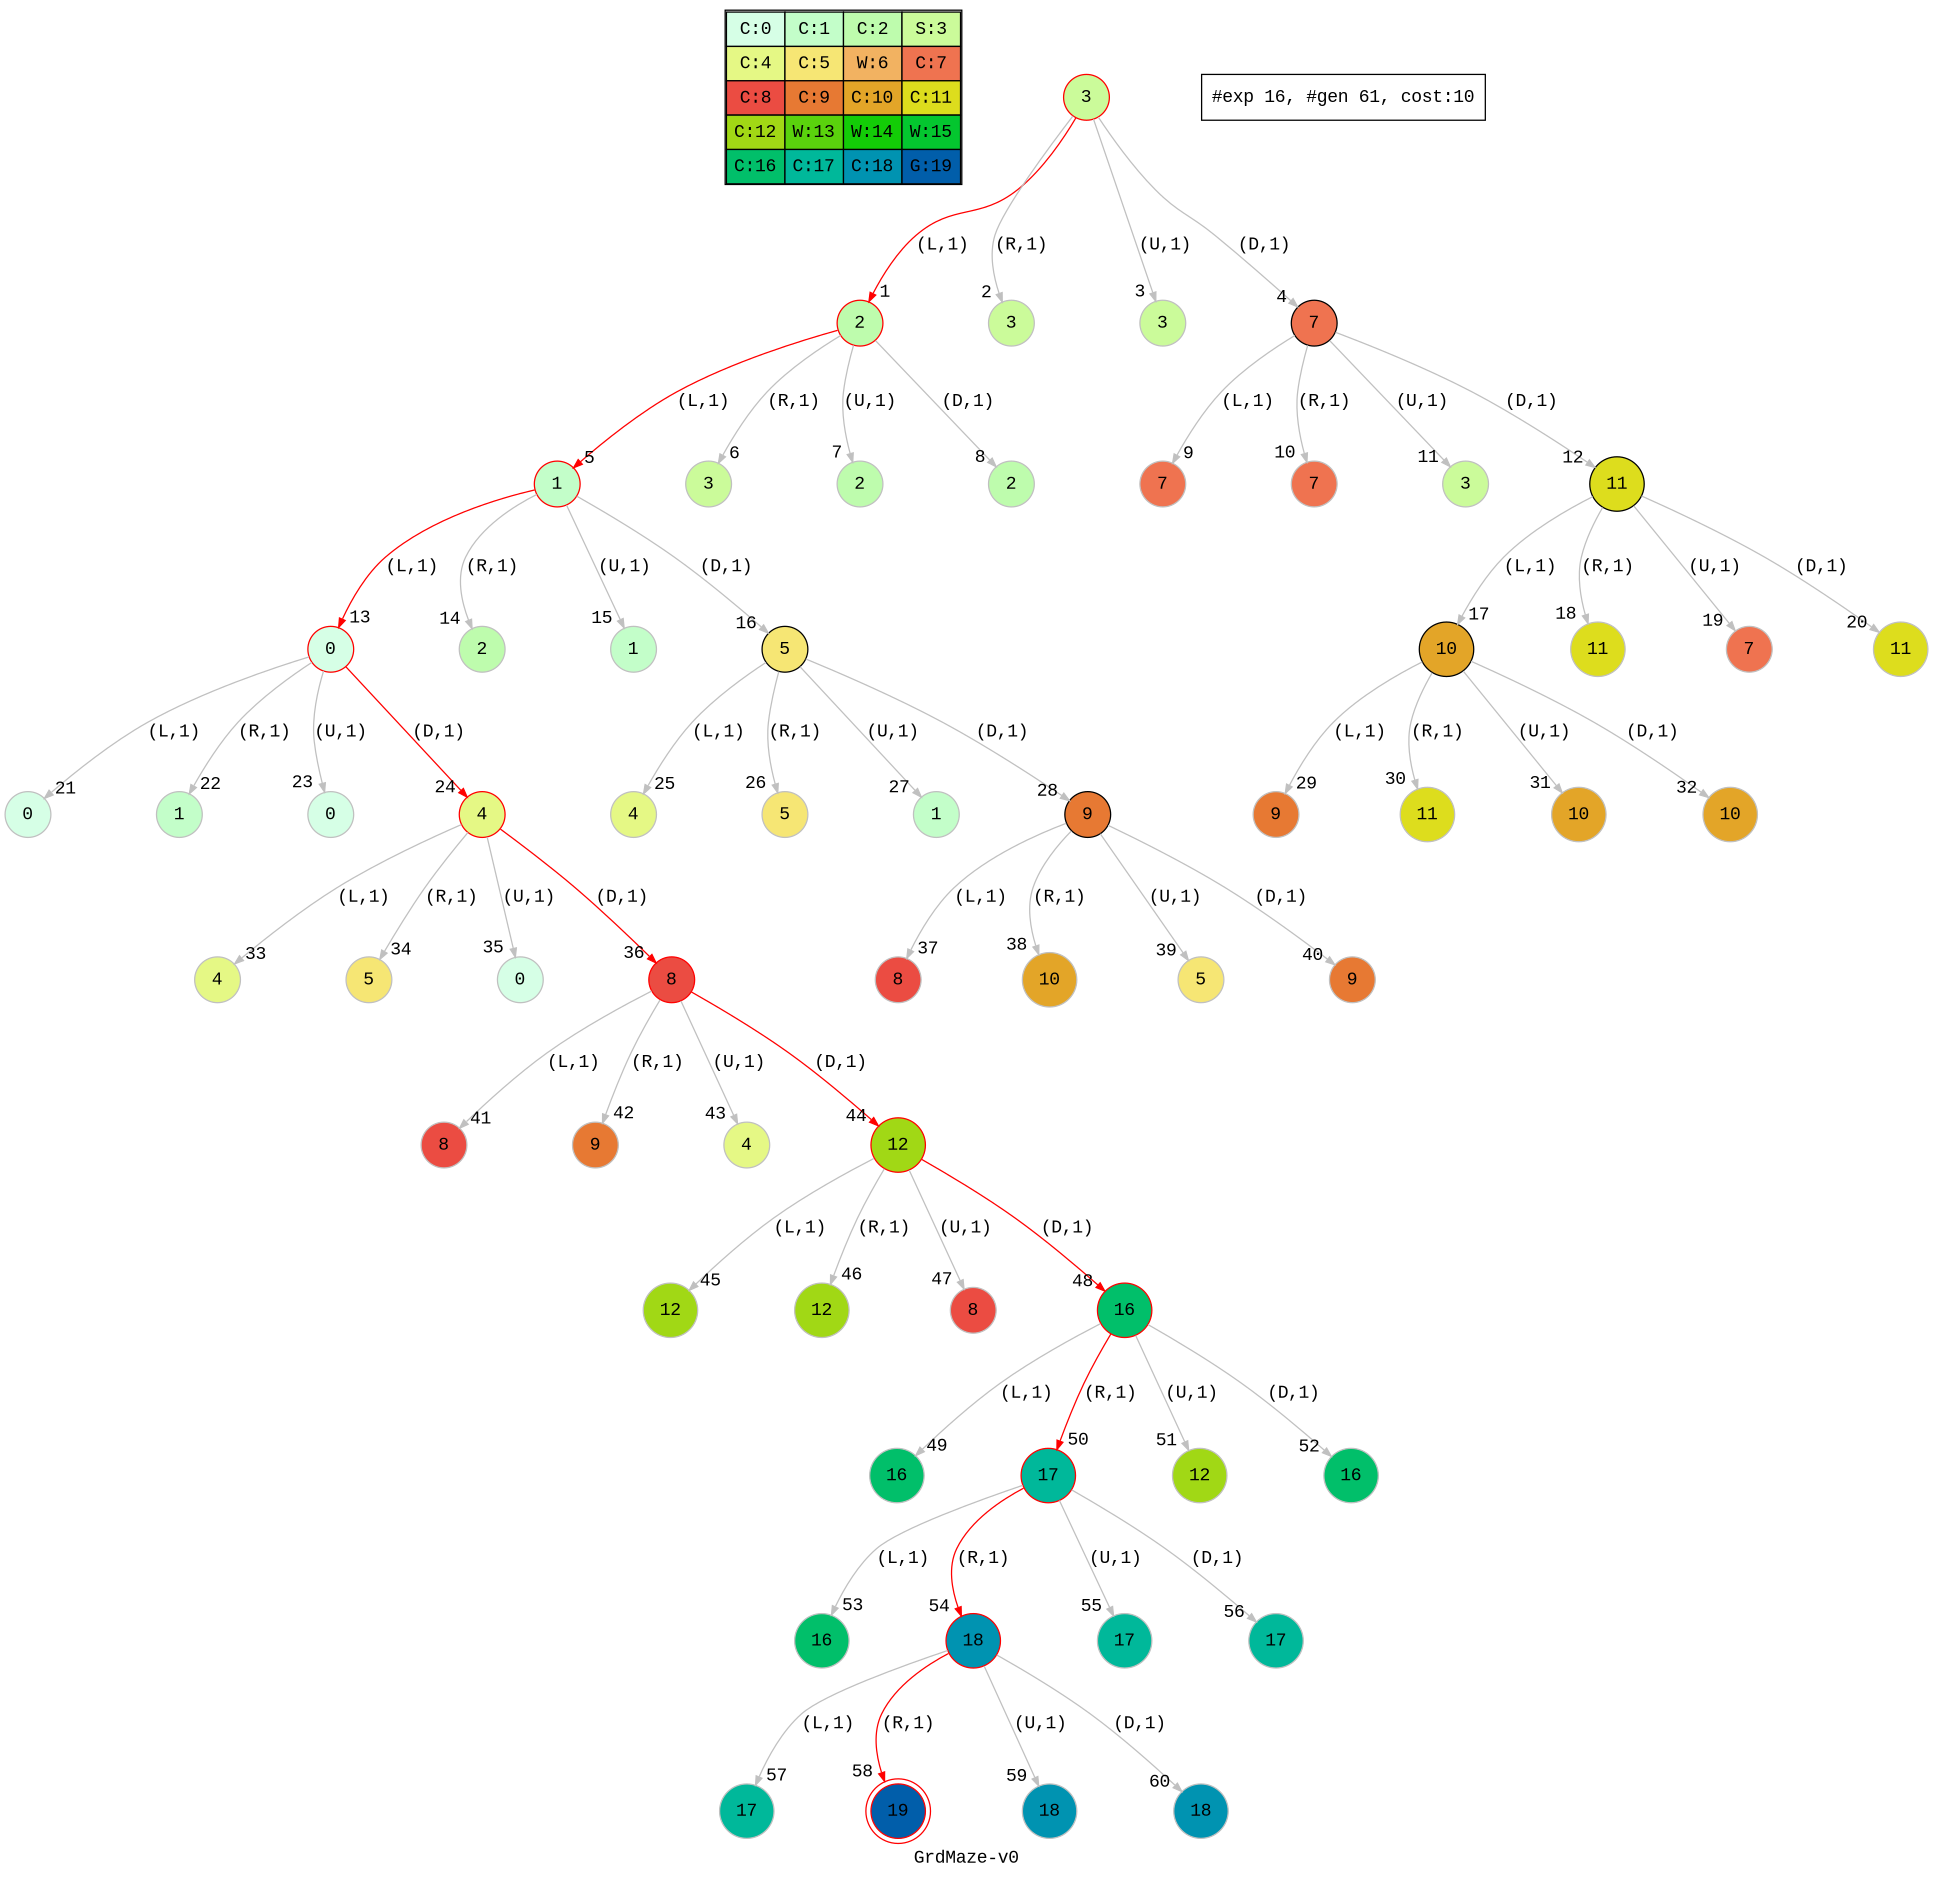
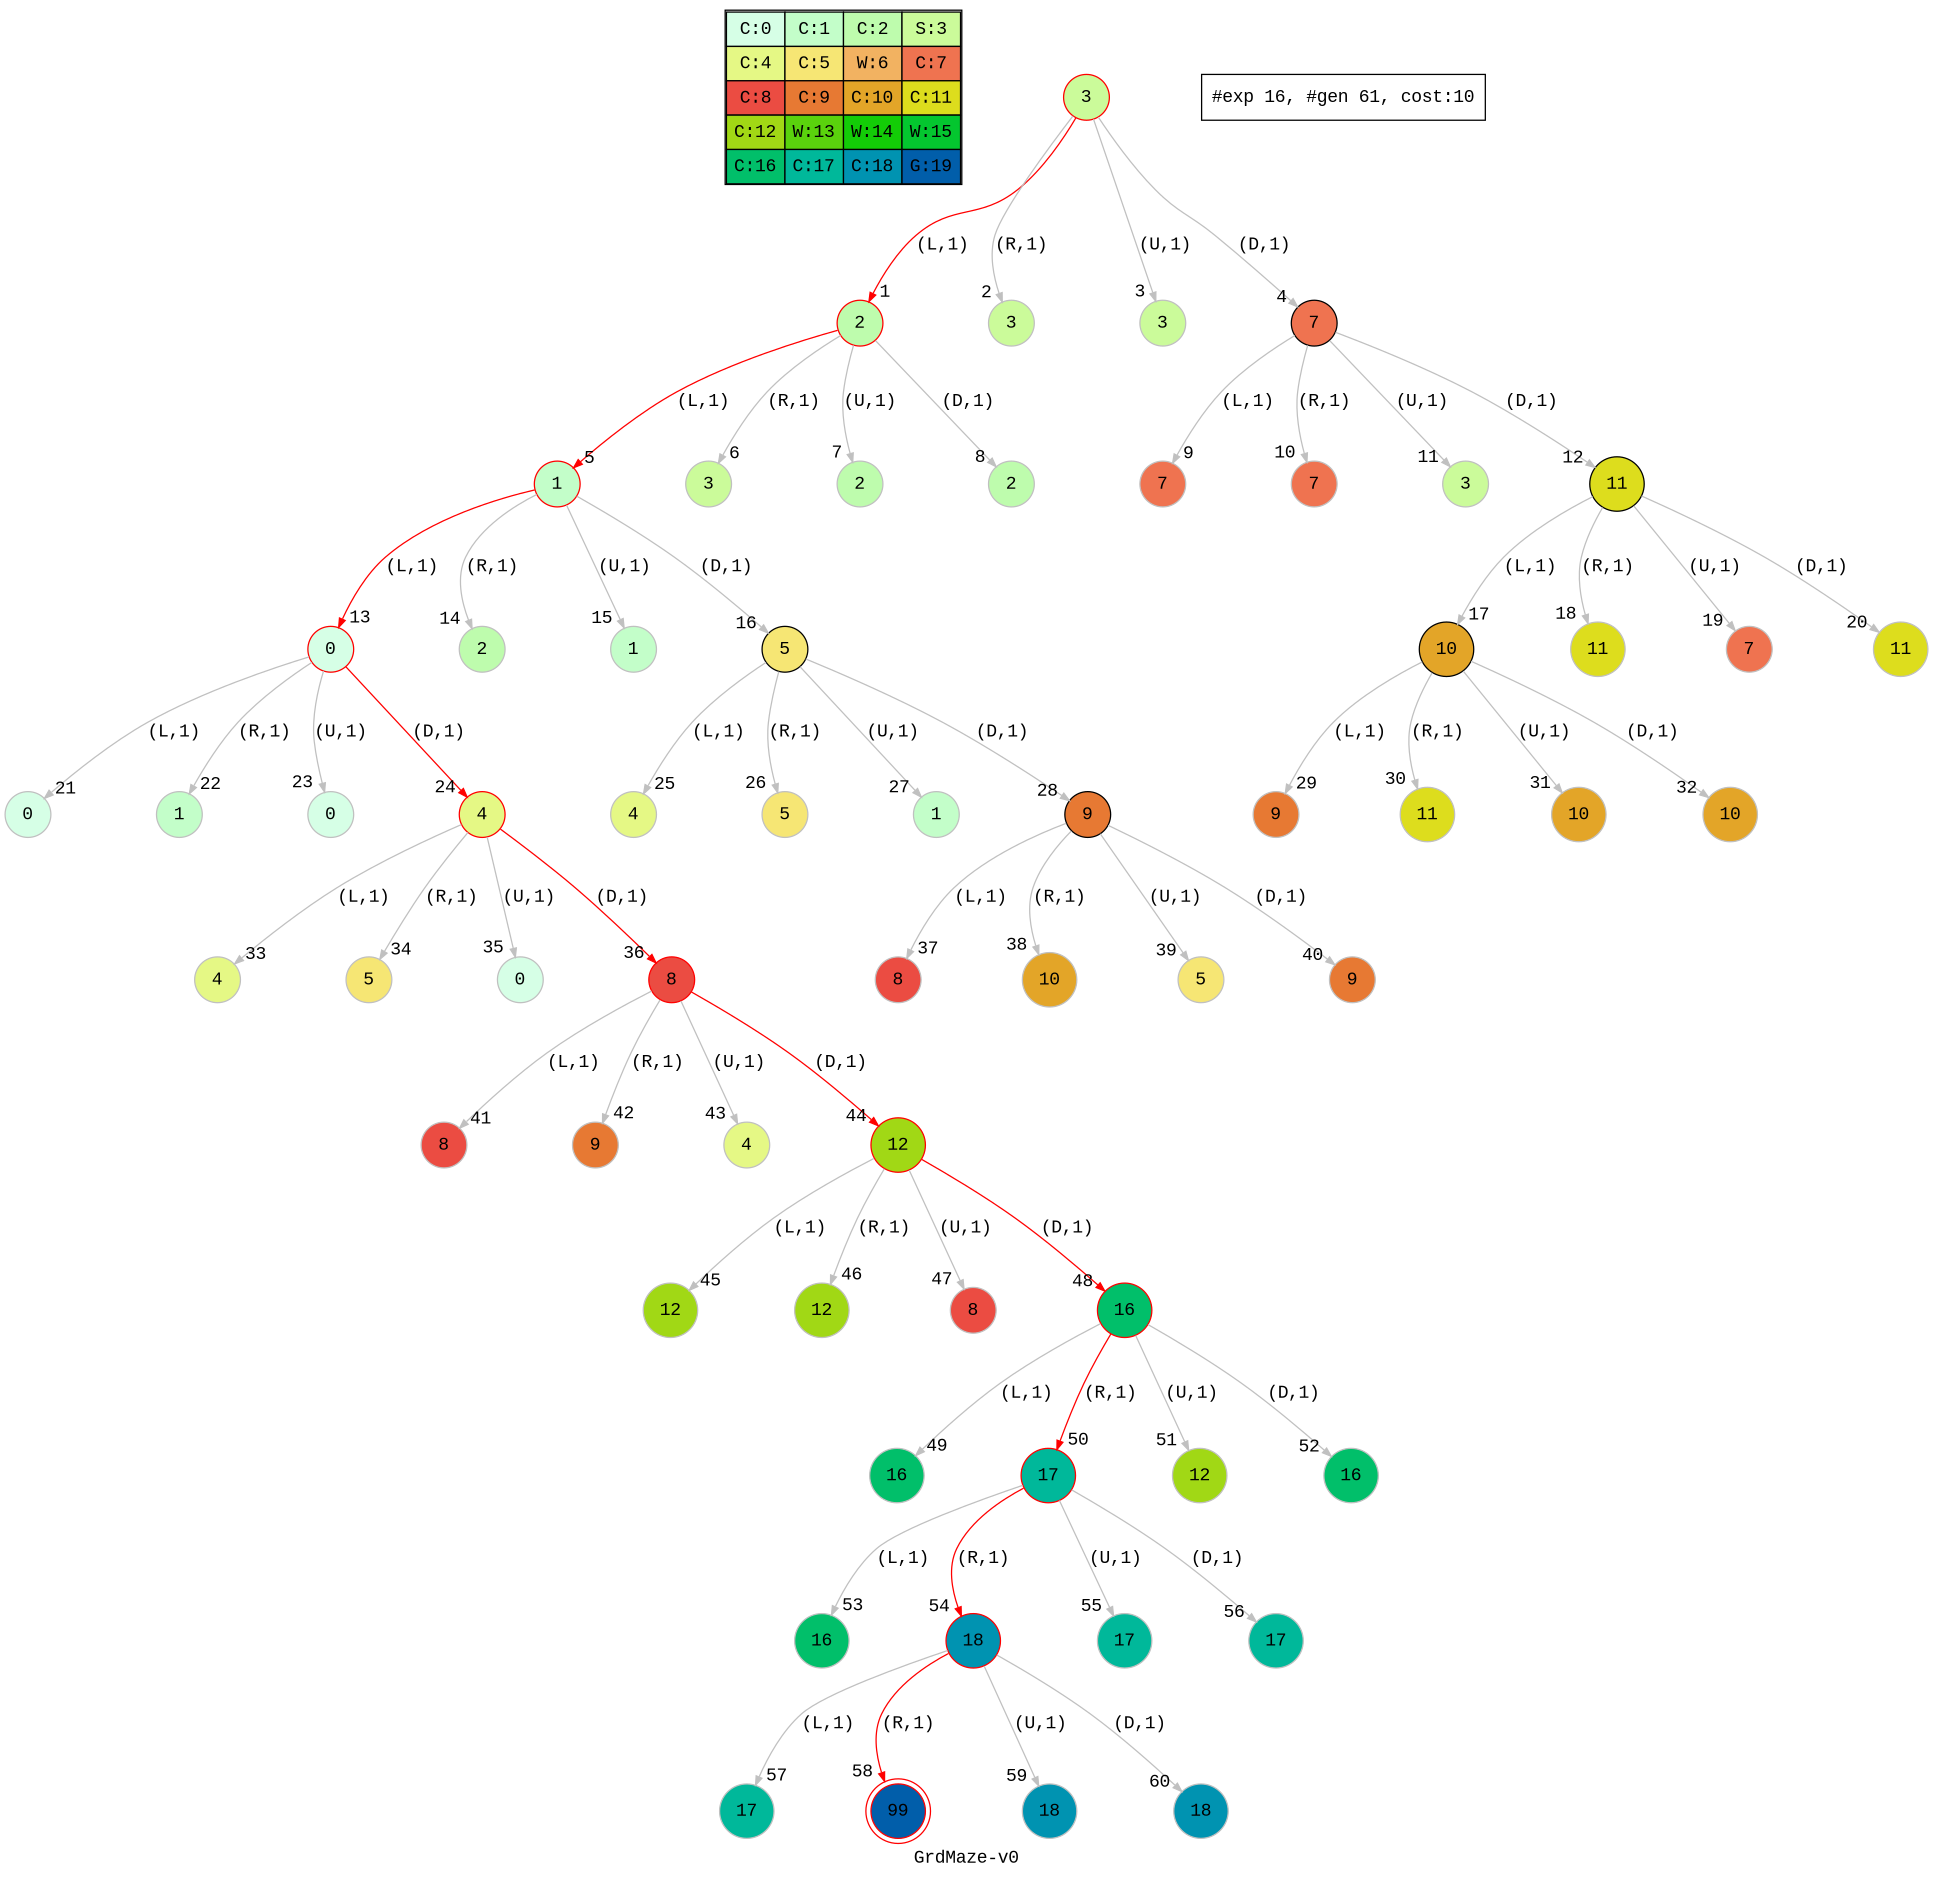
(898, 1811) -> (898, 1811)
